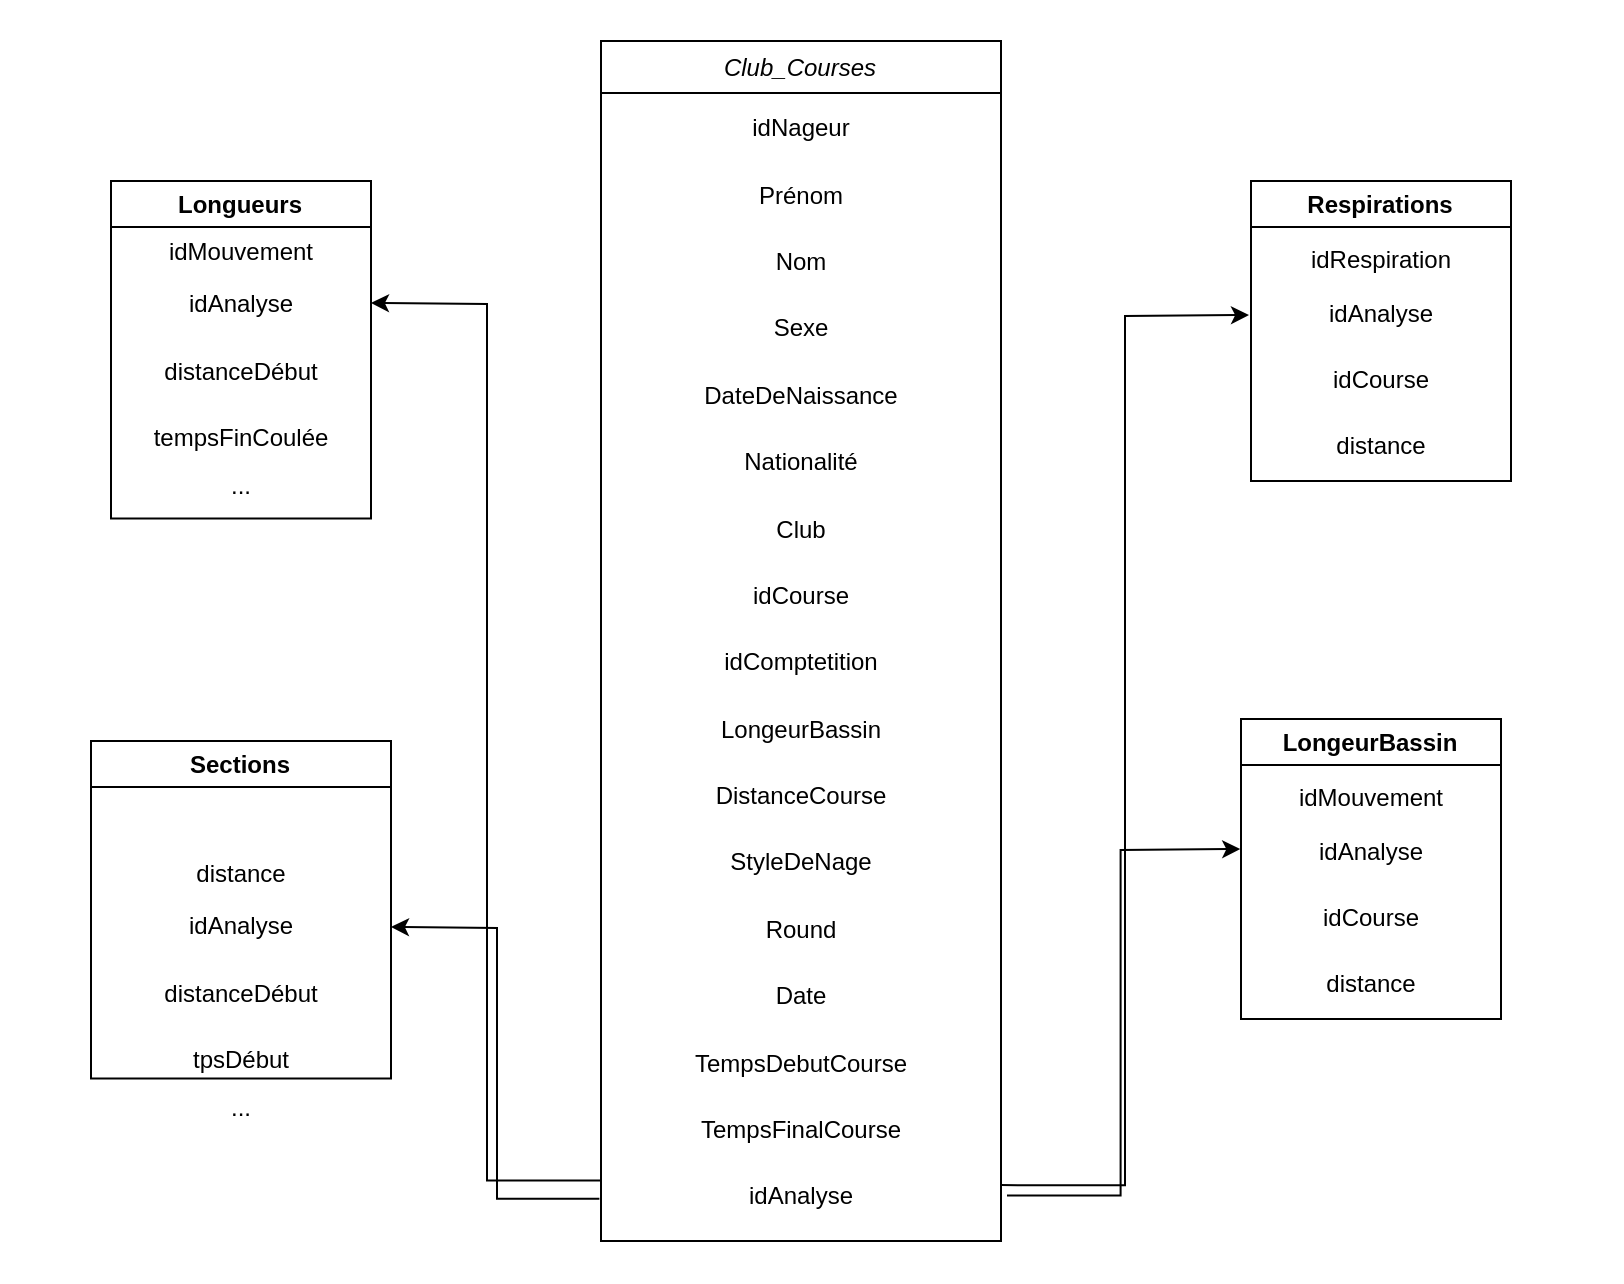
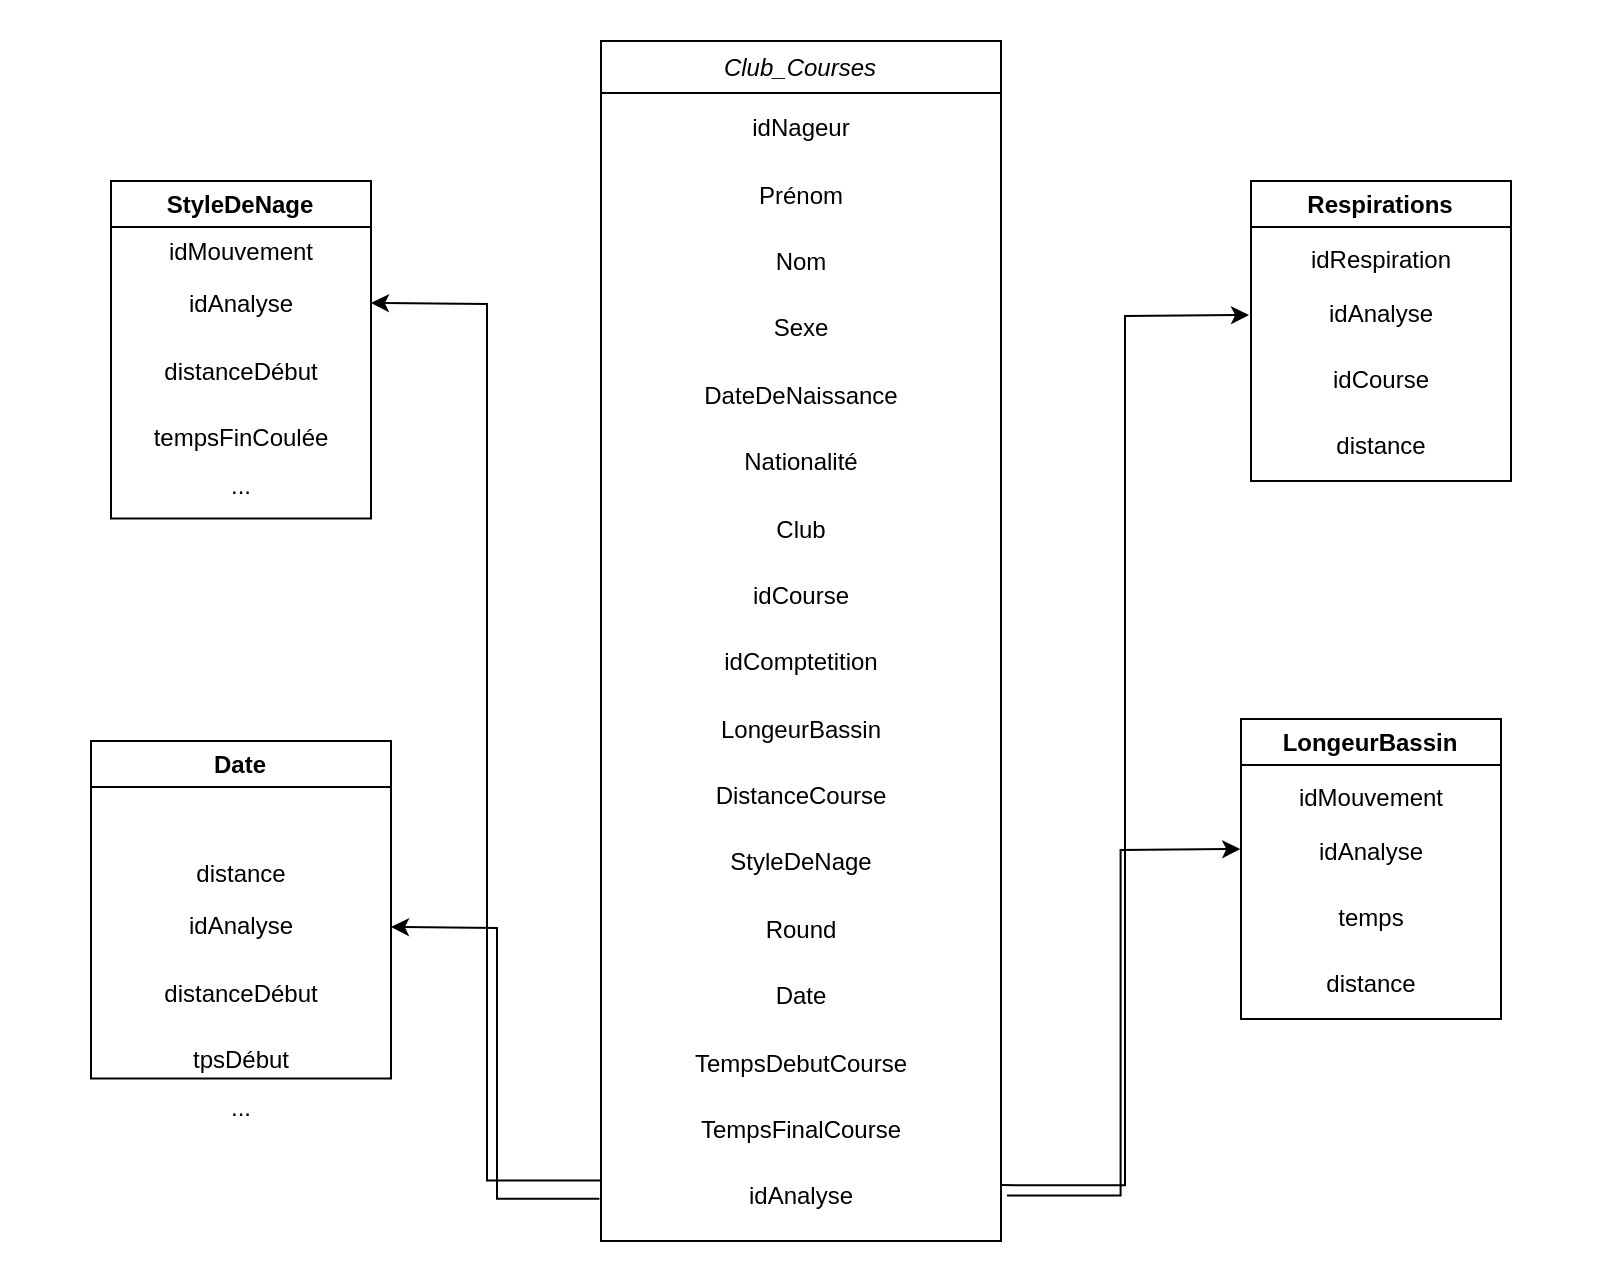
(240, 205) -> (240, 205)
(240, 765) -> (240, 765)
(1372, 899) -> (1372, 899)
